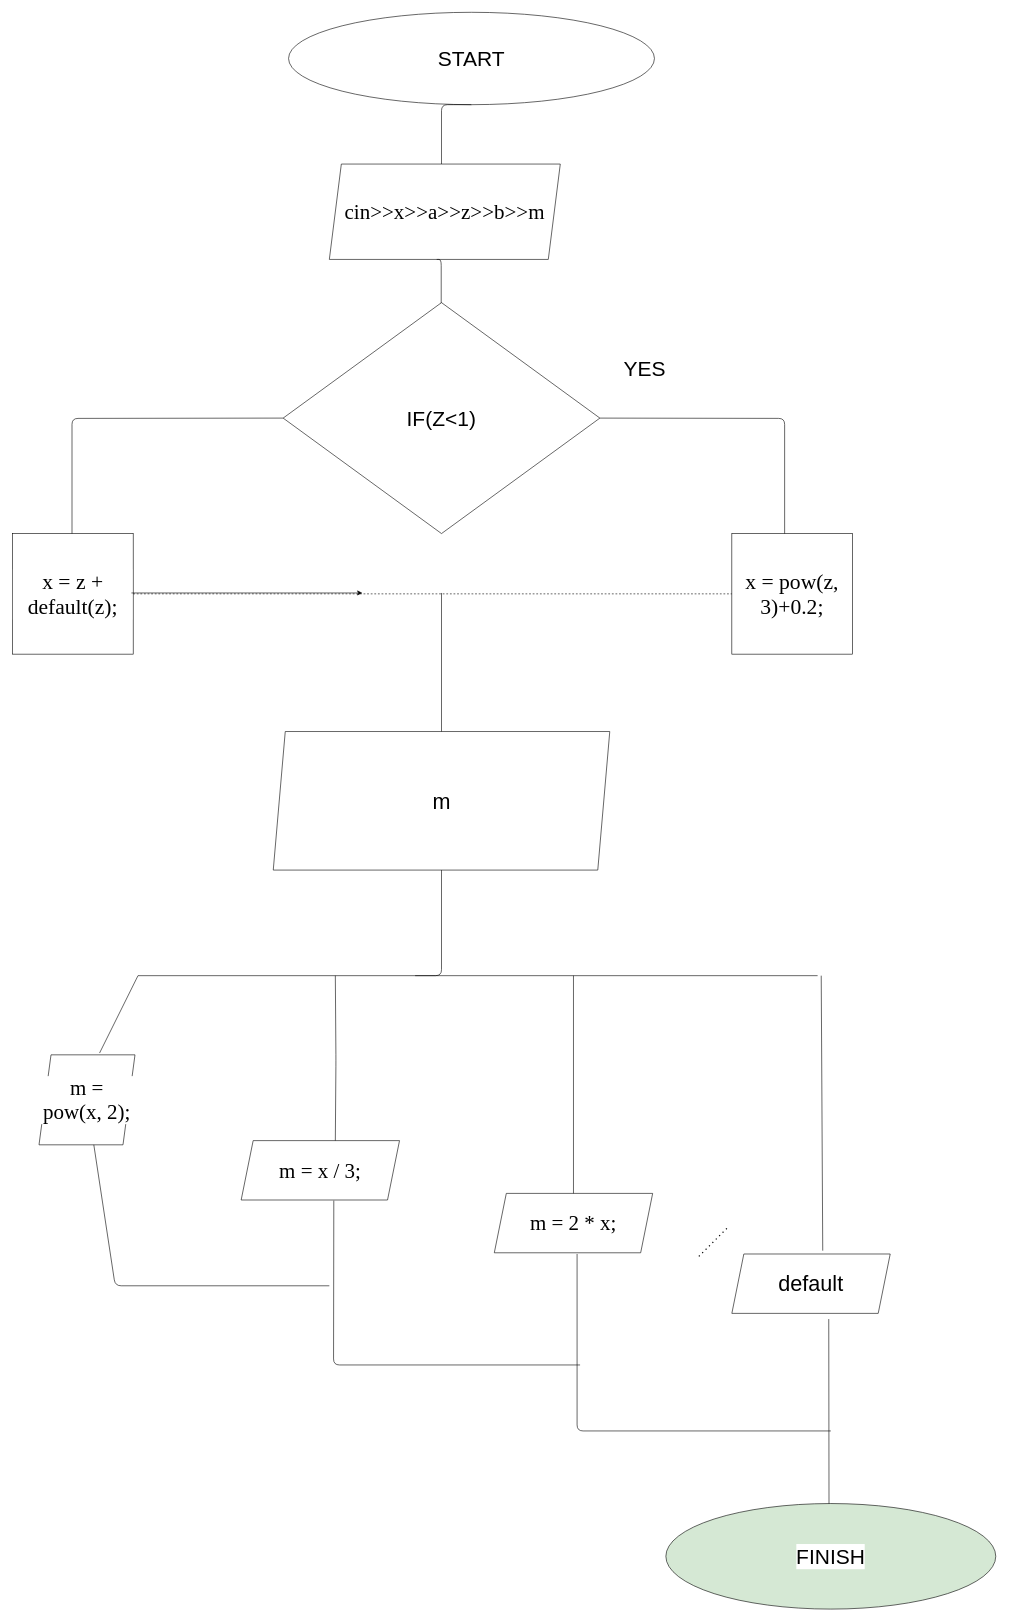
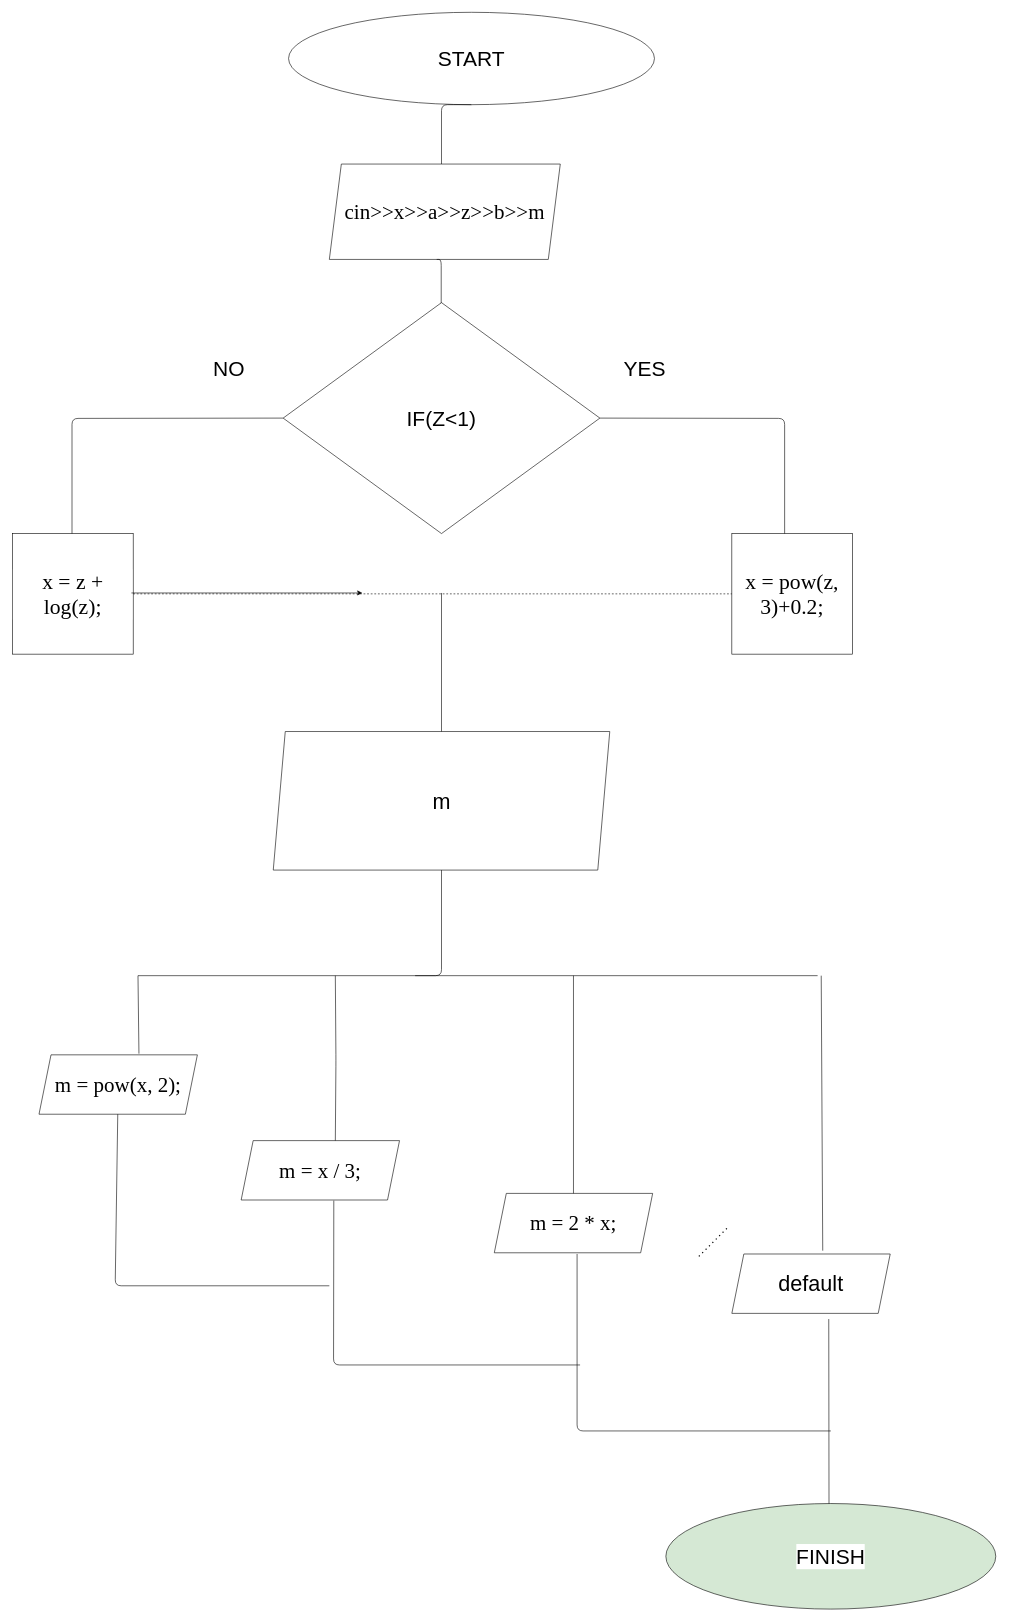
none -> (229, 368)
(73, 594) -> (73, 594)
(87, 1100) -> (118, 1085)
